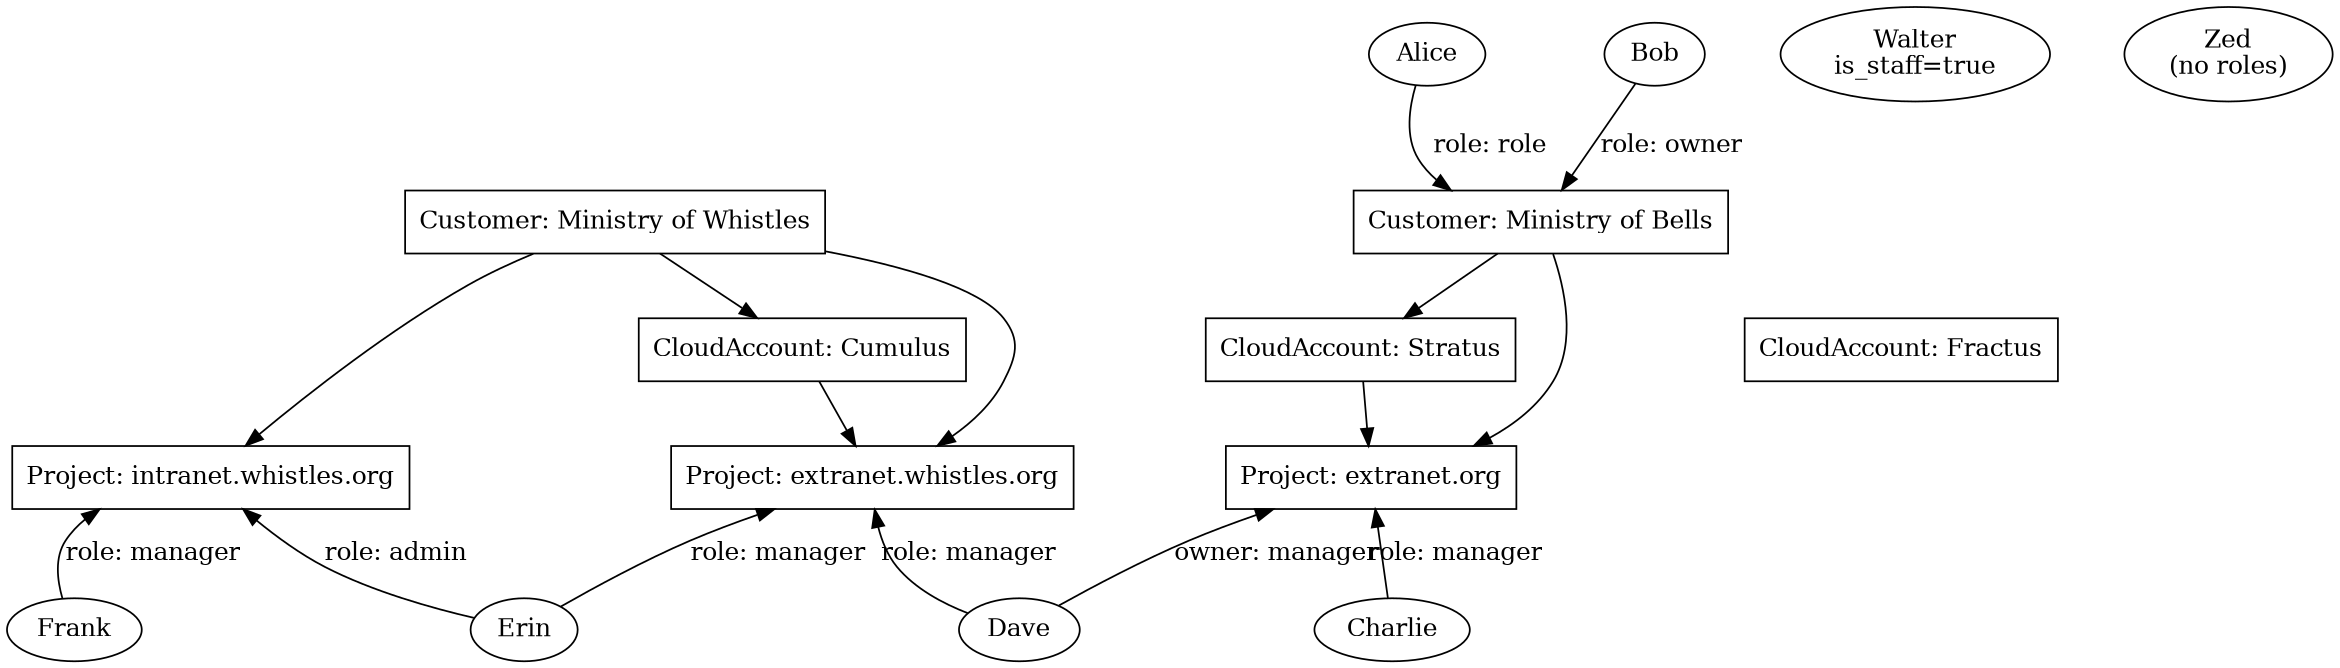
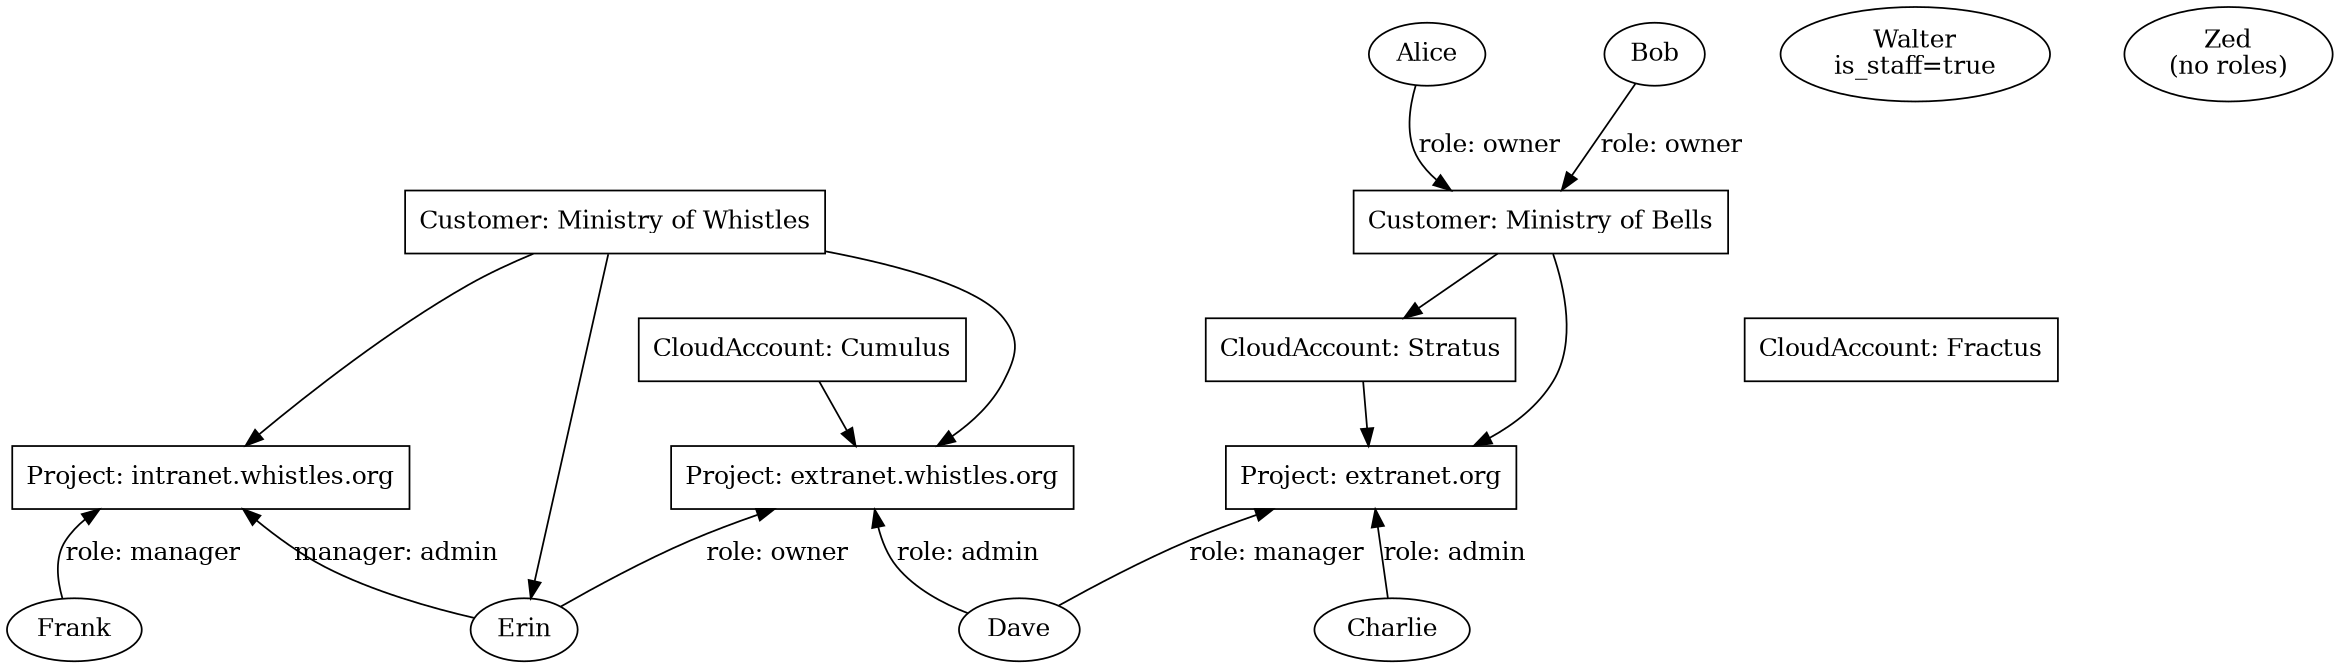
(1490, 146) -> (1490, 146)
(701, 281) -> (571, 418)
(396, 554) -> (396, 554)
(778, 554) -> (778, 554)
(969, 554) -> (969, 554)
(1277, 554) -> (1277, 554)
(1455, 554) -> (1455, 554)
